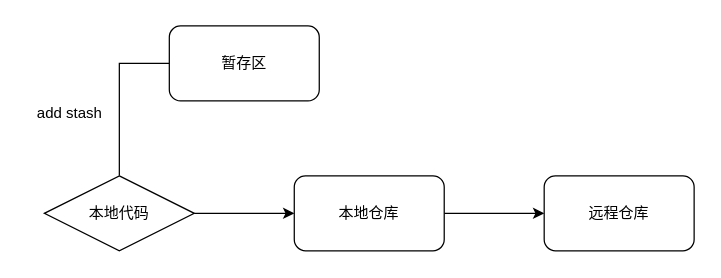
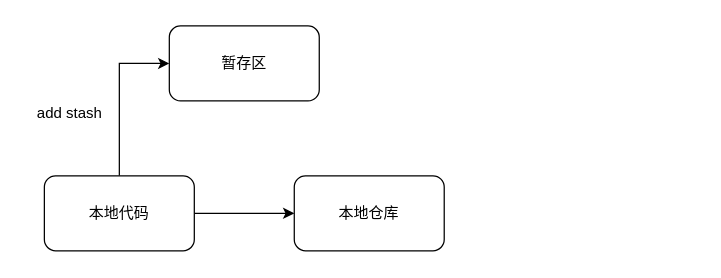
(163, 63) -> (159, 63)
(119, 213) -> (119, 213)
(490, 213) -> none
(619, 213) -> none
